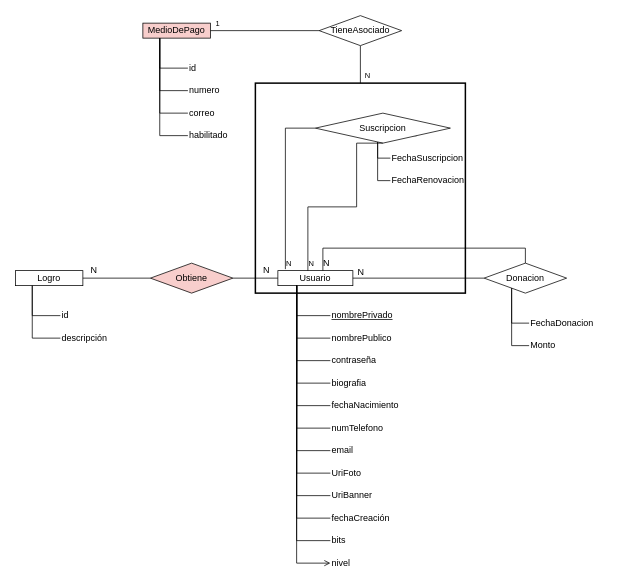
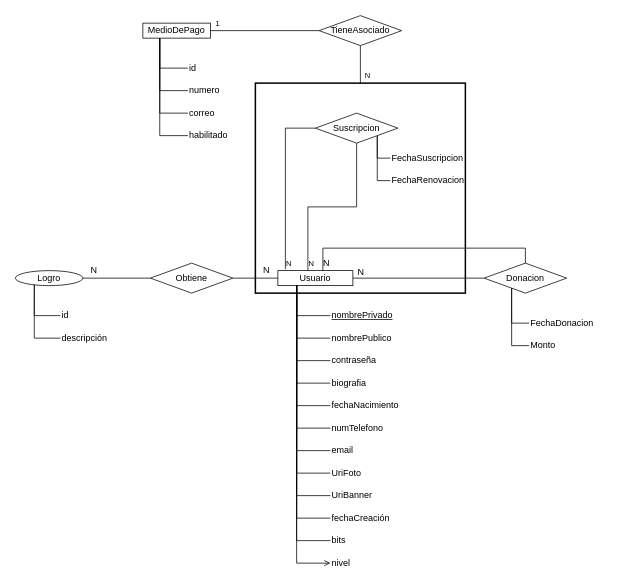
(177, 30) -> (177, 30)
(383, 128) -> (357, 128)
(49, 278) -> (49, 278)
(192, 278) -> (192, 278)
